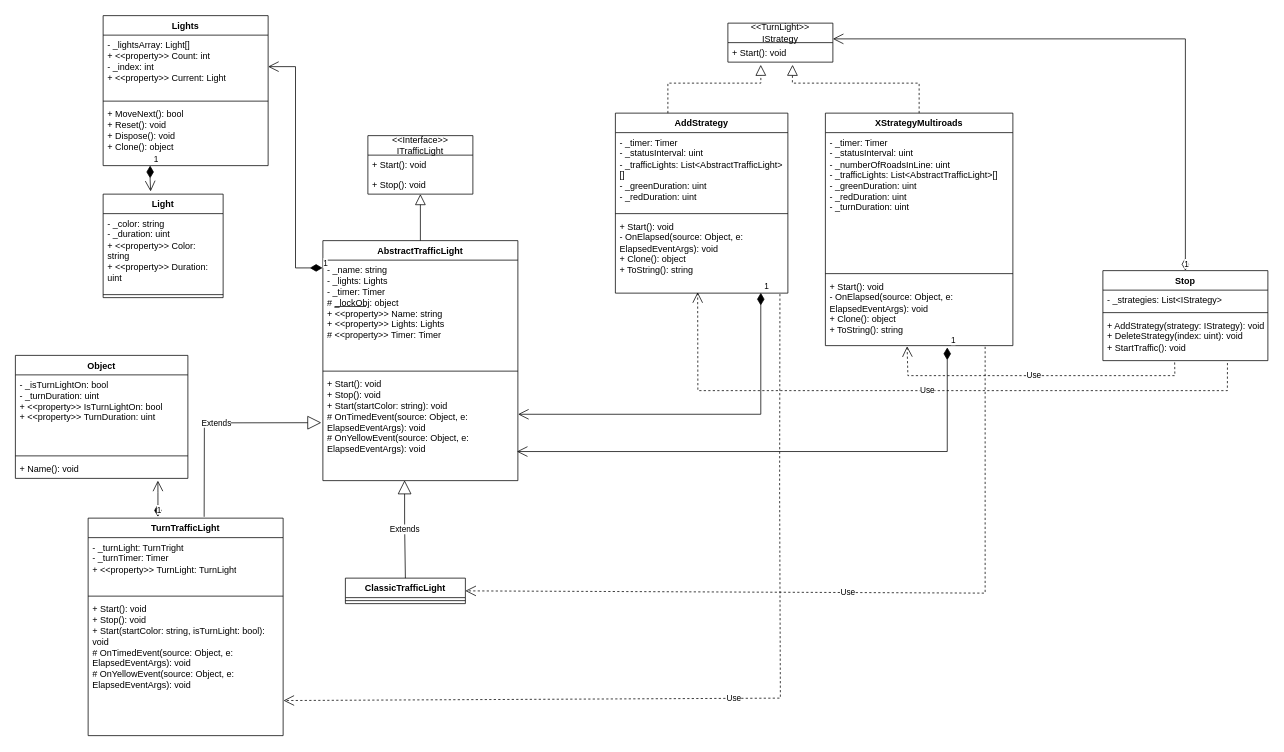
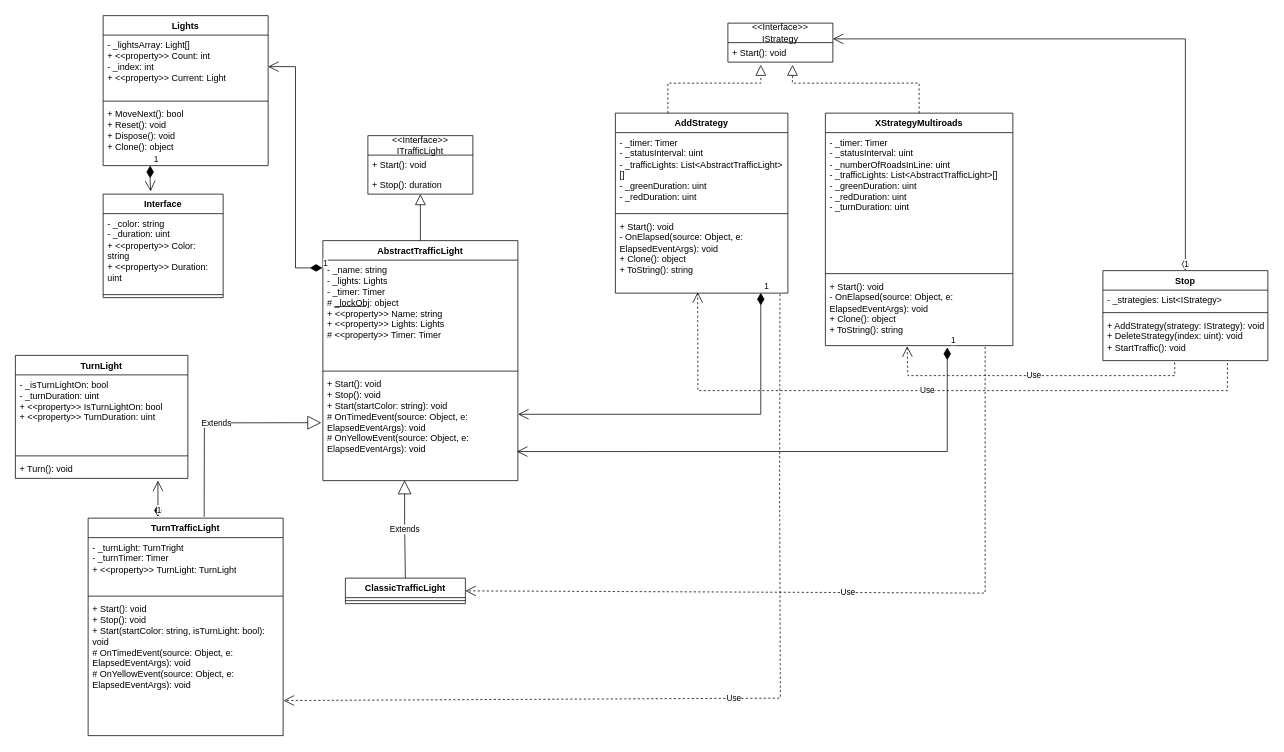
(780, 33) -> (780, 33)
(403, 185) -> (413, 185)
(163, 205) -> (163, 205)
(102, 366) -> (102, 366)
(50, 469) -> (50, 469)
